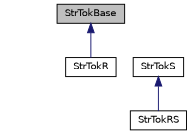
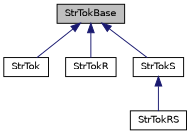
none -> (128, 43)
none -> (26, 67)
